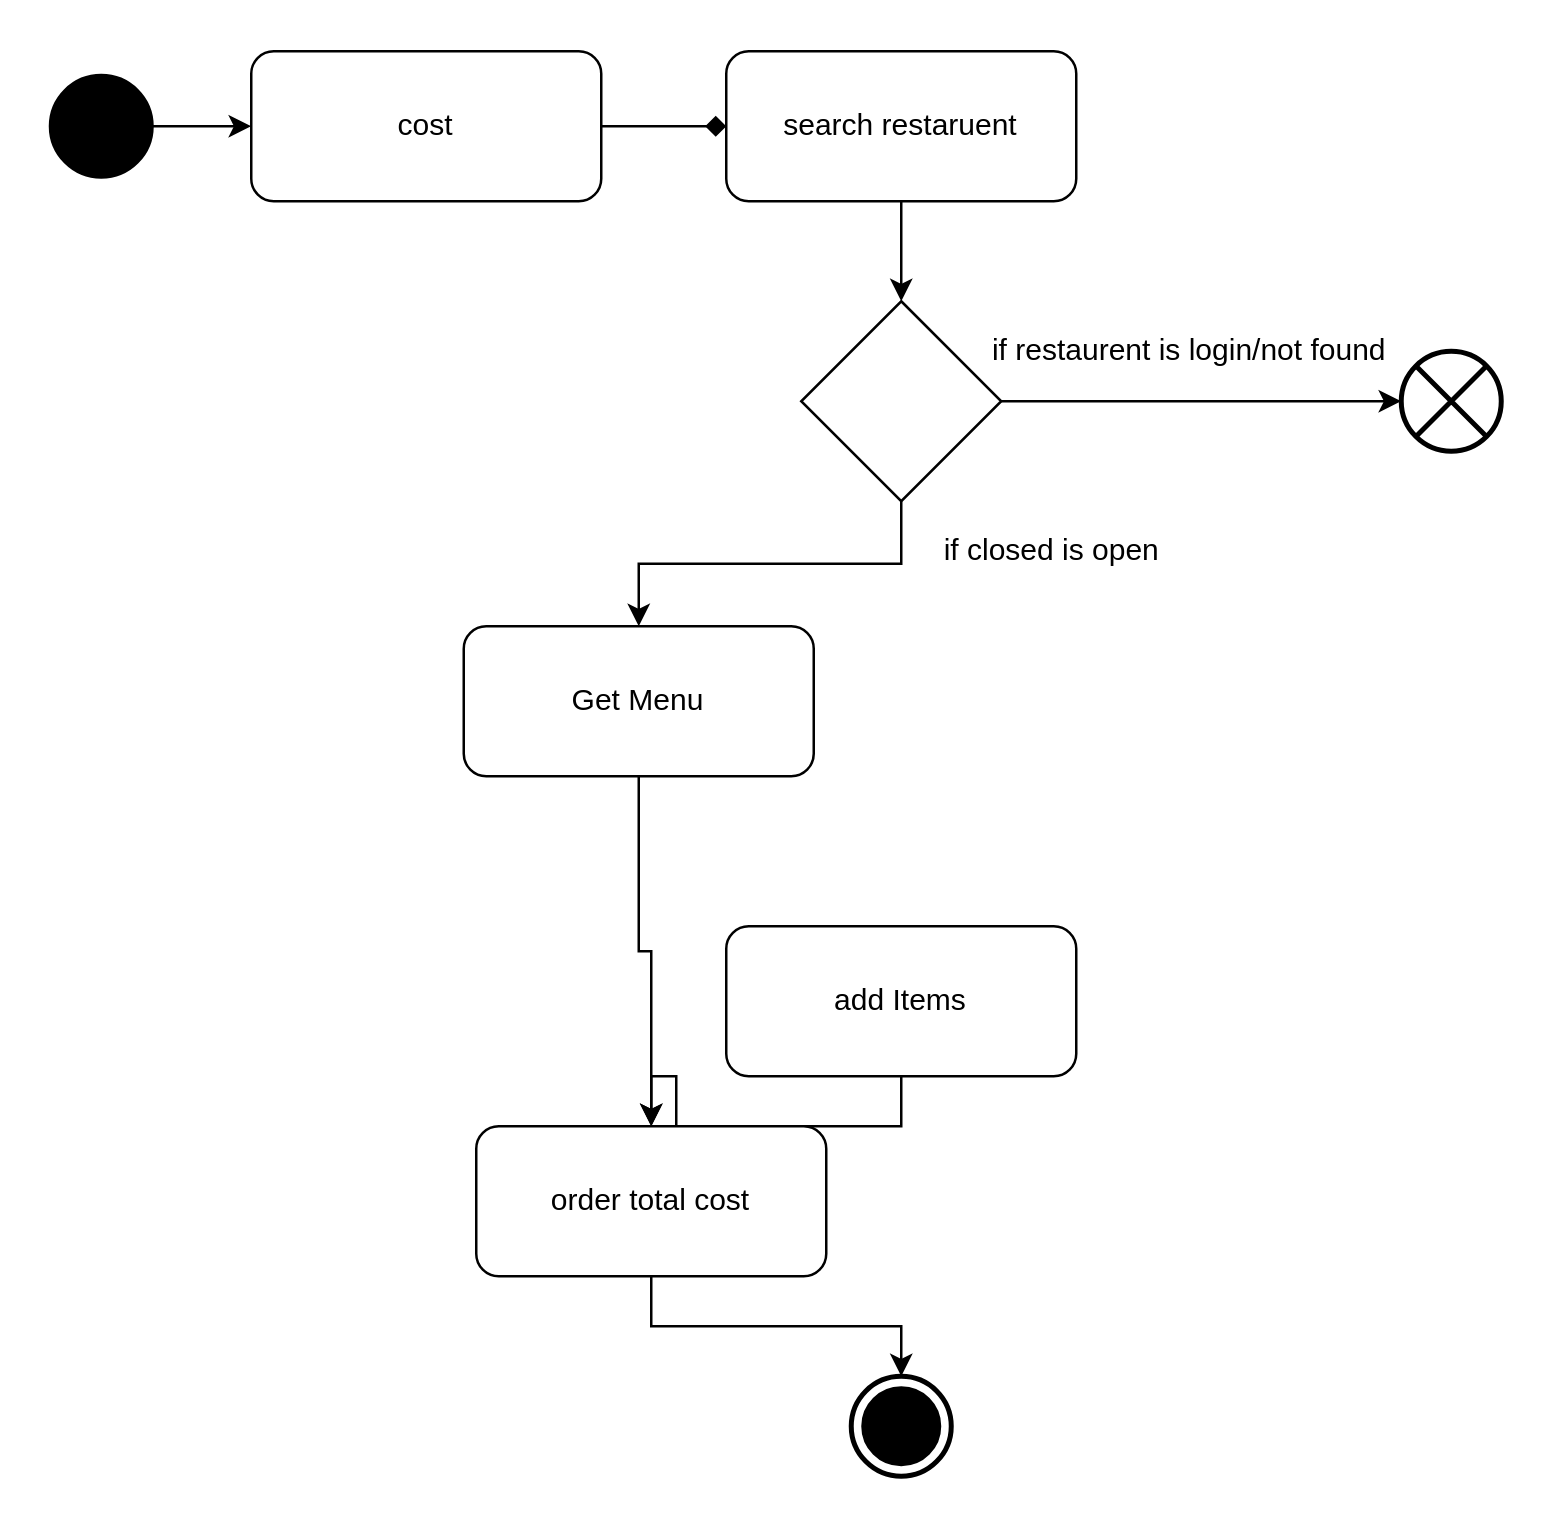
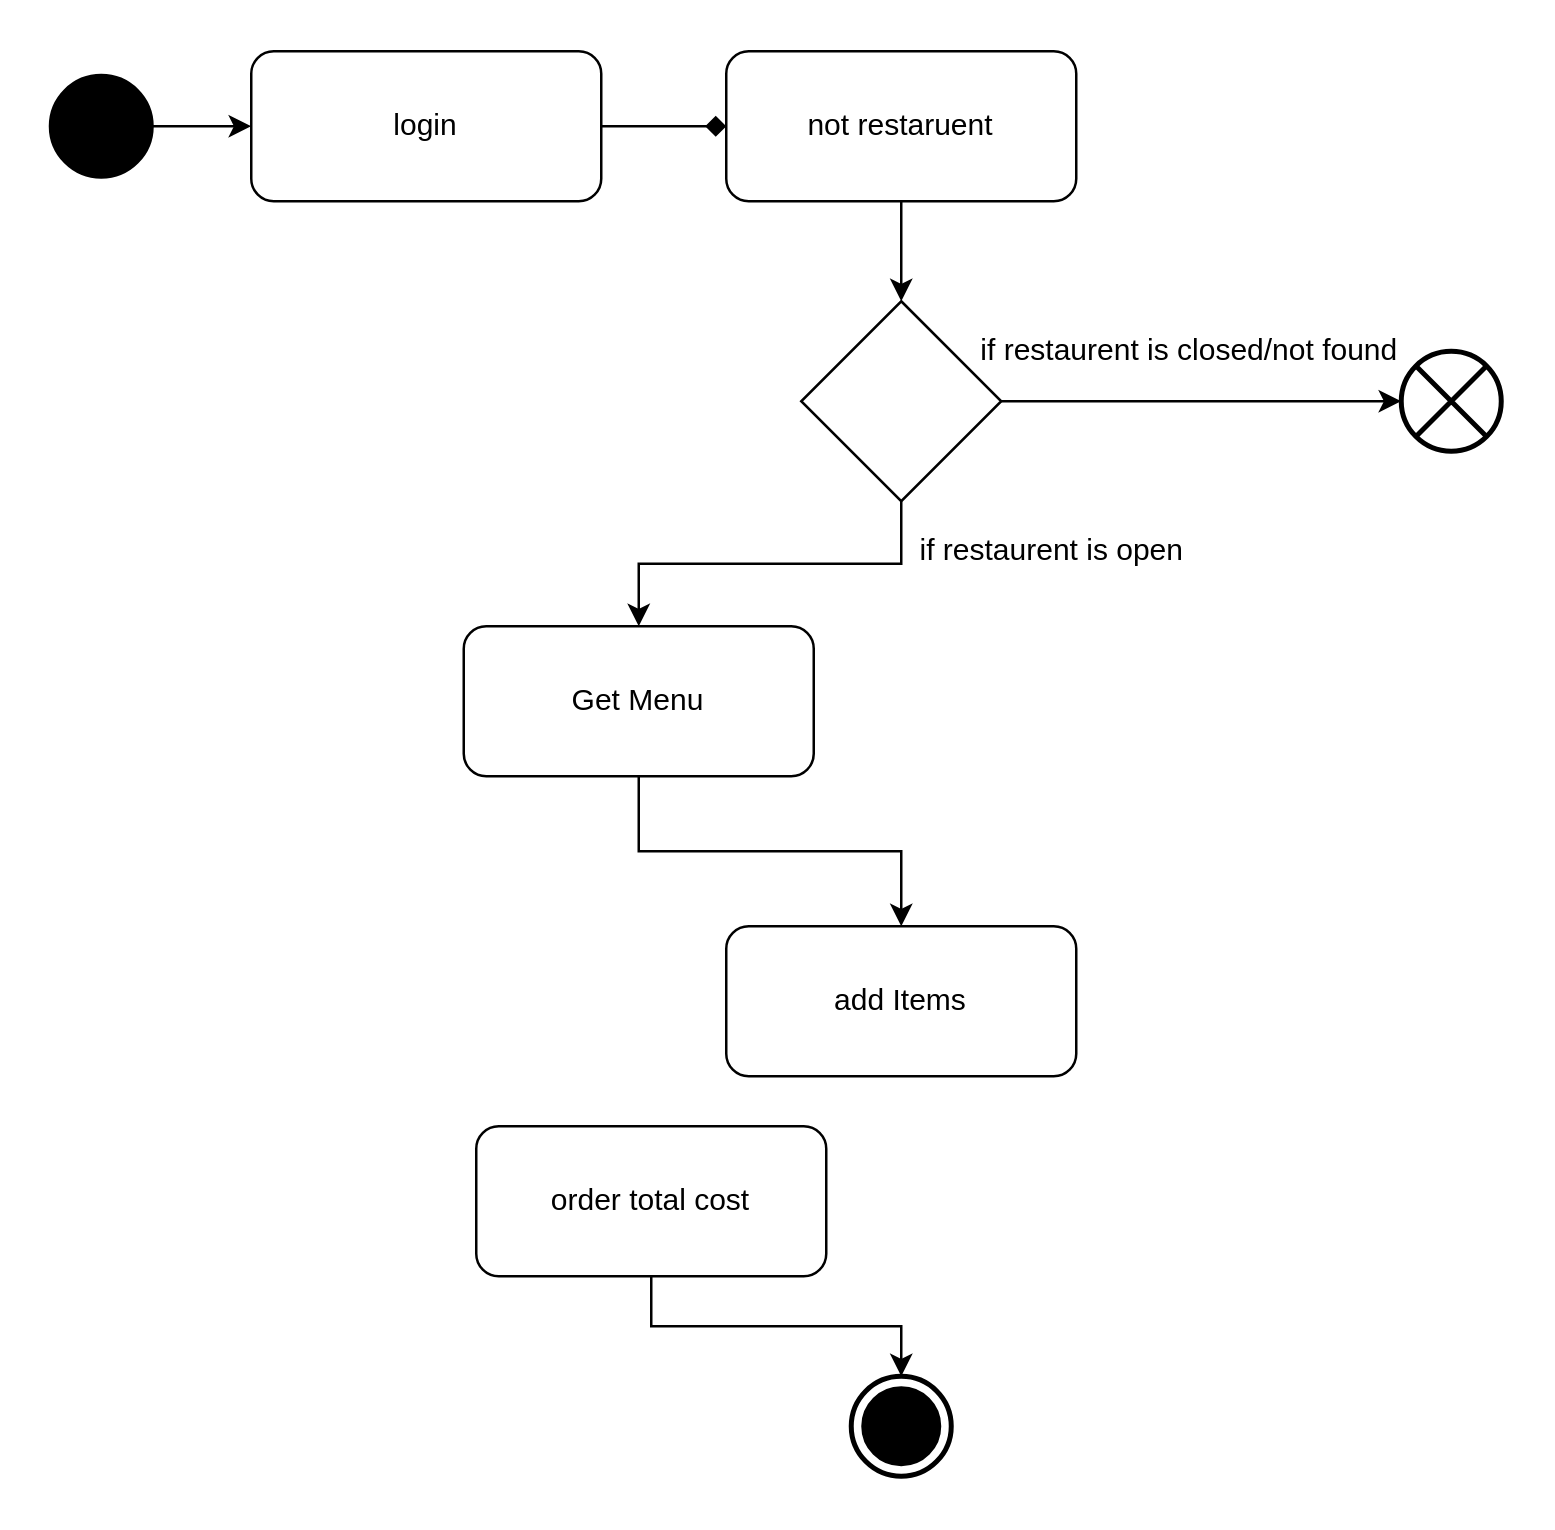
(426, 126) -> (426, 126)
(901, 126) -> (901, 126)
(1190, 351) -> (1190, 351)
(1053, 551) -> (1053, 551)
(651, 953) -> (798, 851)
(879, 1126) -> none
